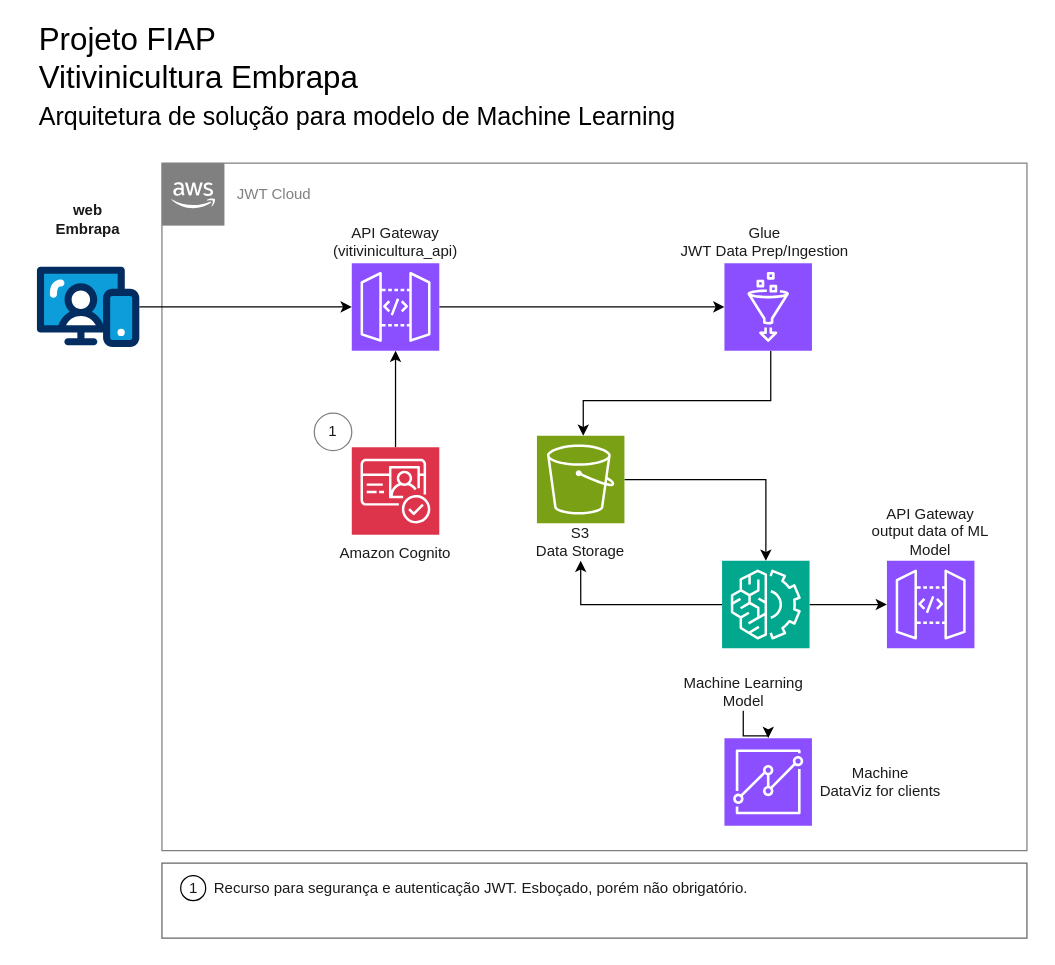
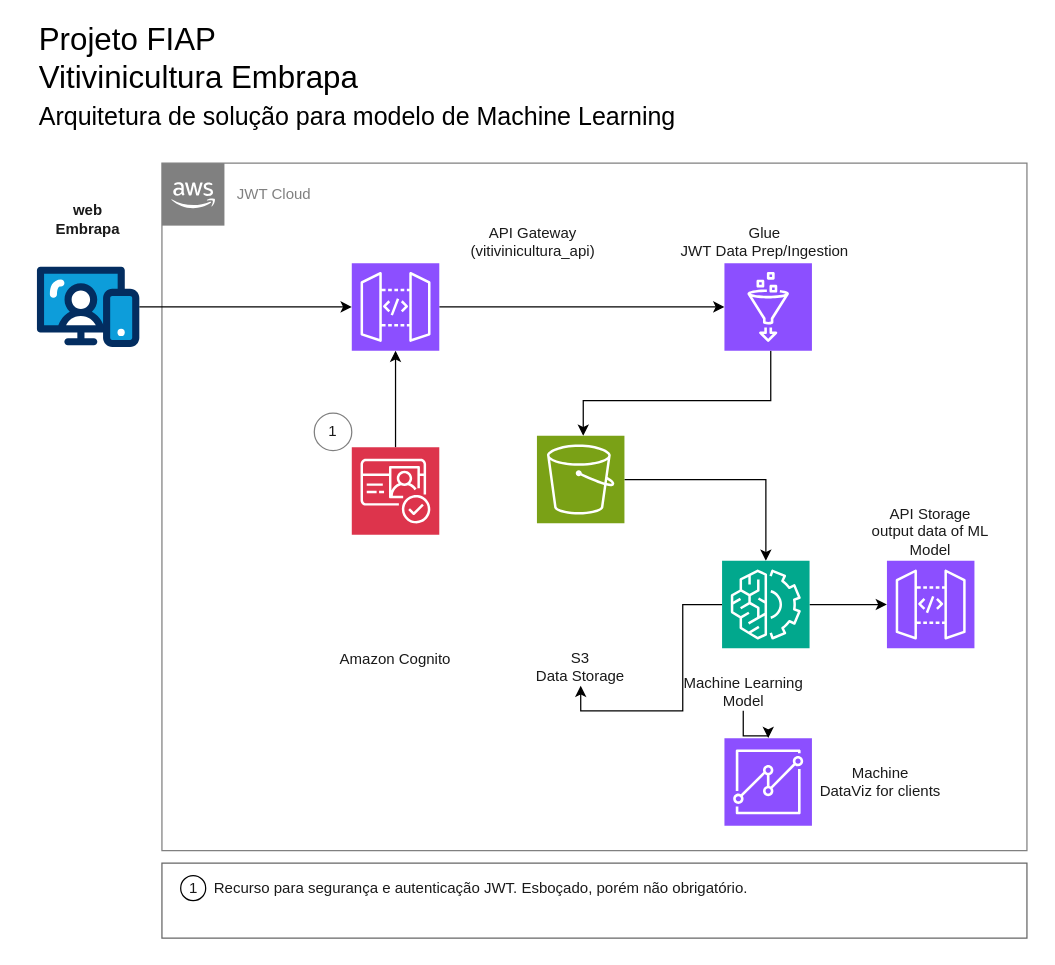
(396, 241) -> (533, 241)
(931, 532) -> (931, 532)
(581, 542) -> (581, 667)
(396, 554) -> (396, 660)
